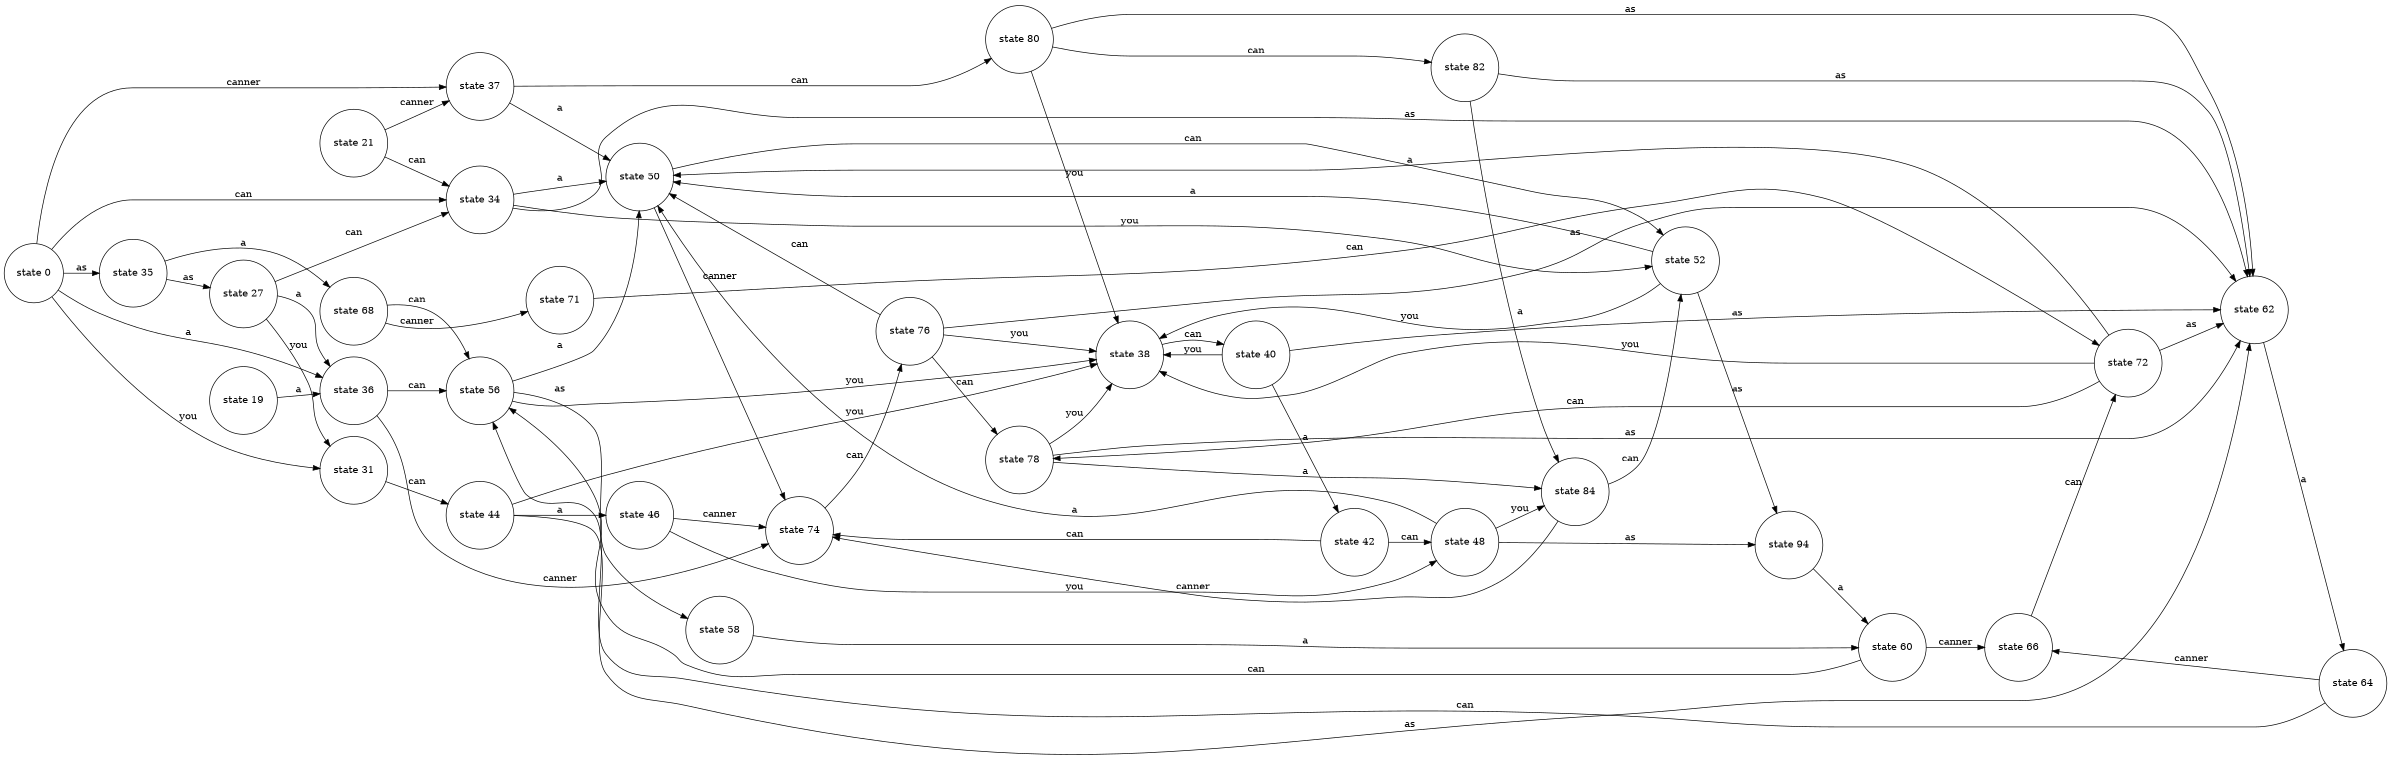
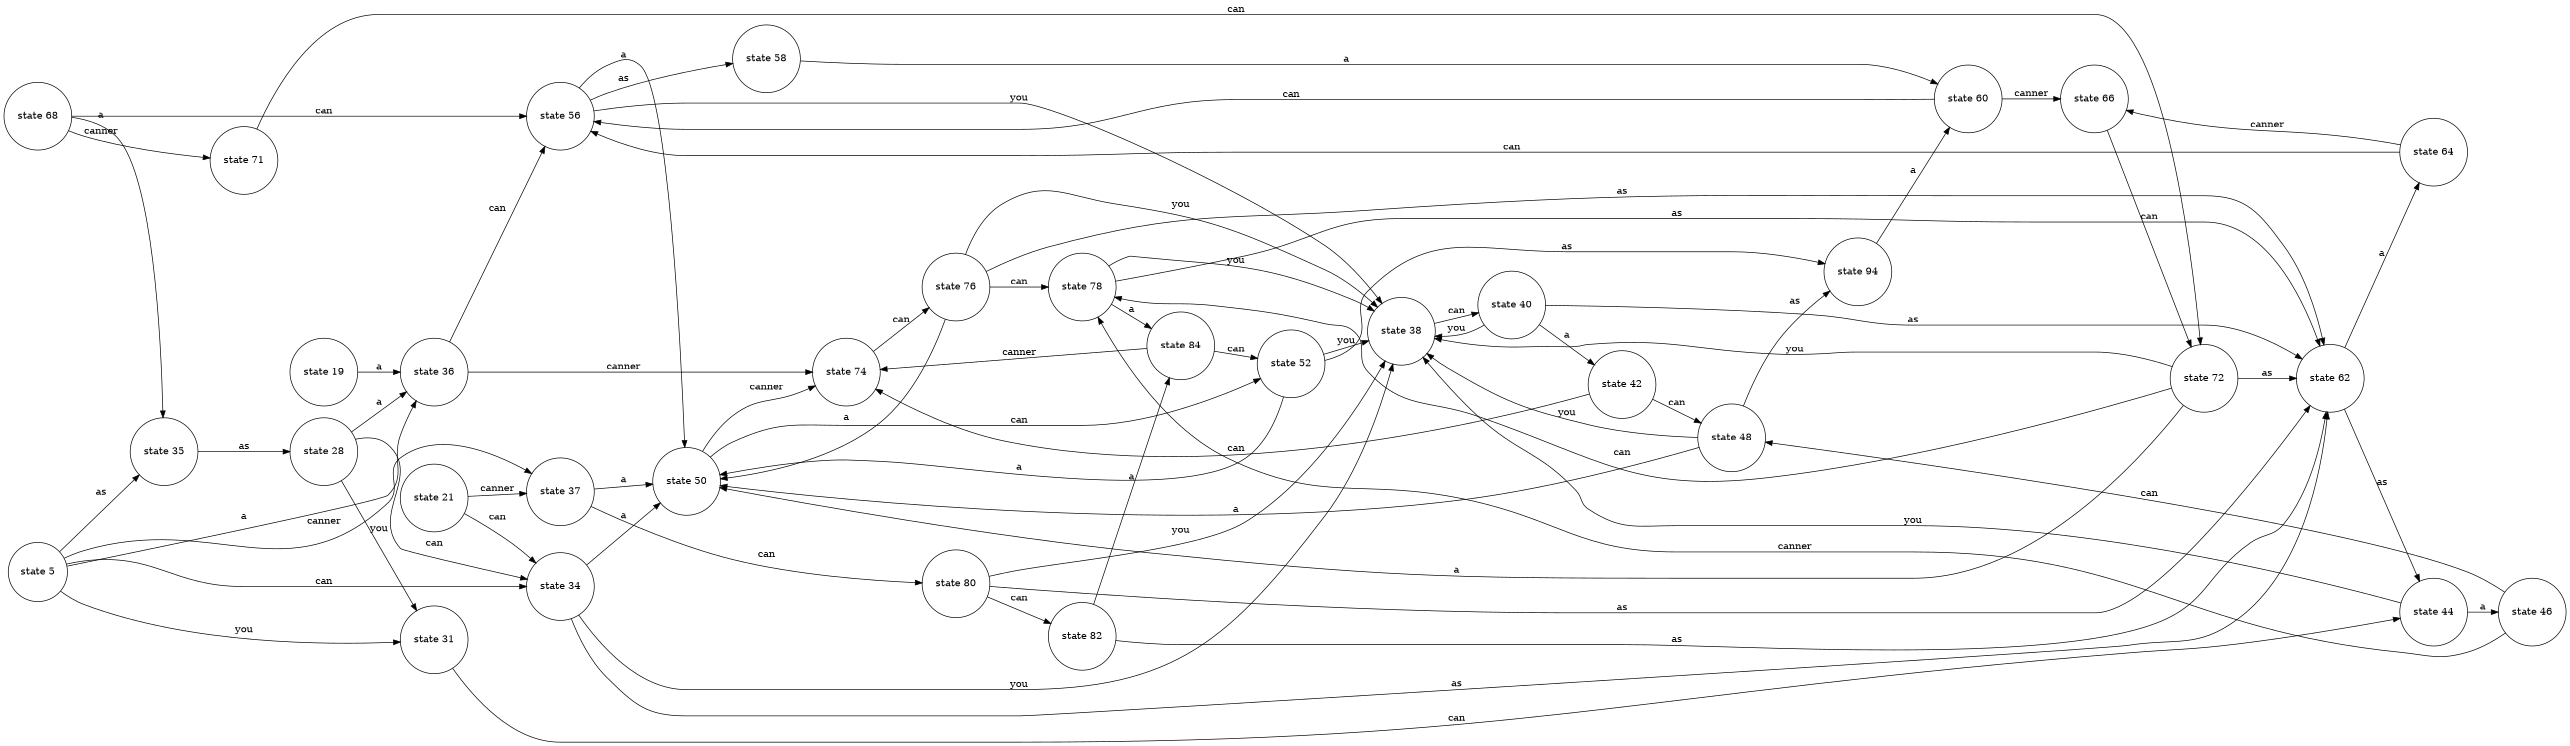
(1053, 226) -> (1050, 688)
(800, 244) -> (846, 417)
(248, 248) -> (151, 246)
(34, 273) -> (38, 572)
(243, 294) -> (324, 452)
(1517, 519) -> (1559, 417)
(716, 523) -> (1775, 552)
(1075, 587) -> (2149, 494)
(1418, 730) -> (2381, 492)
